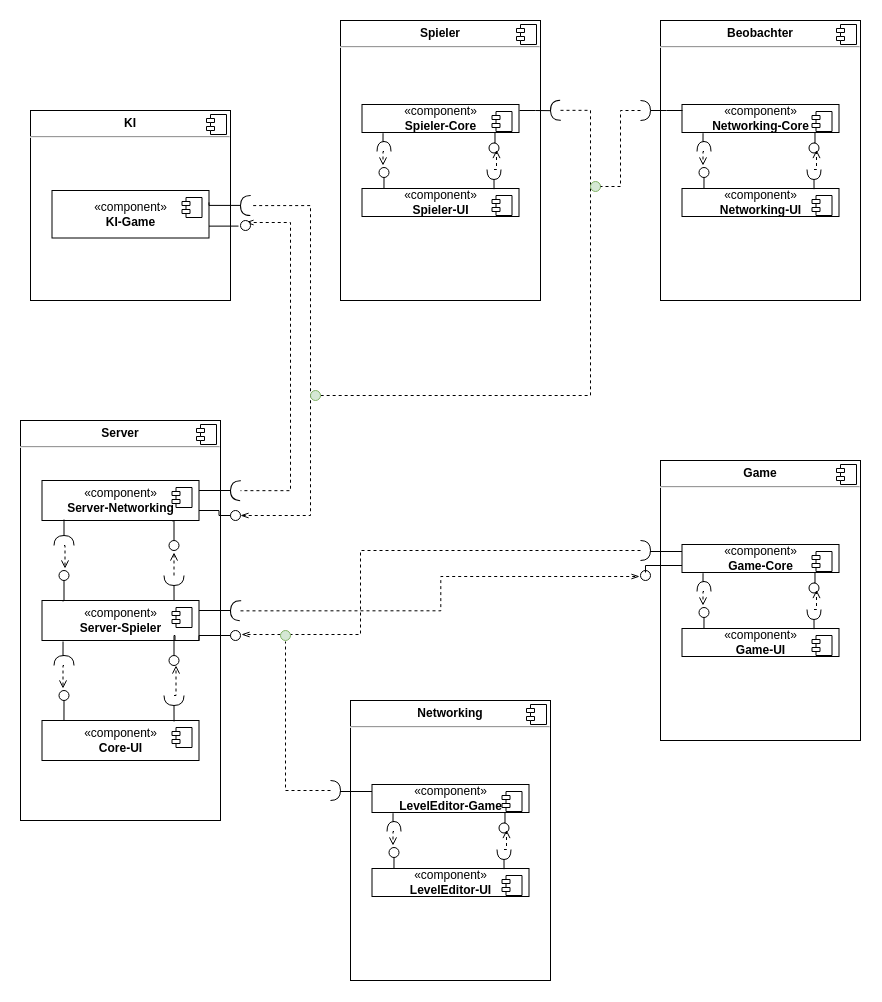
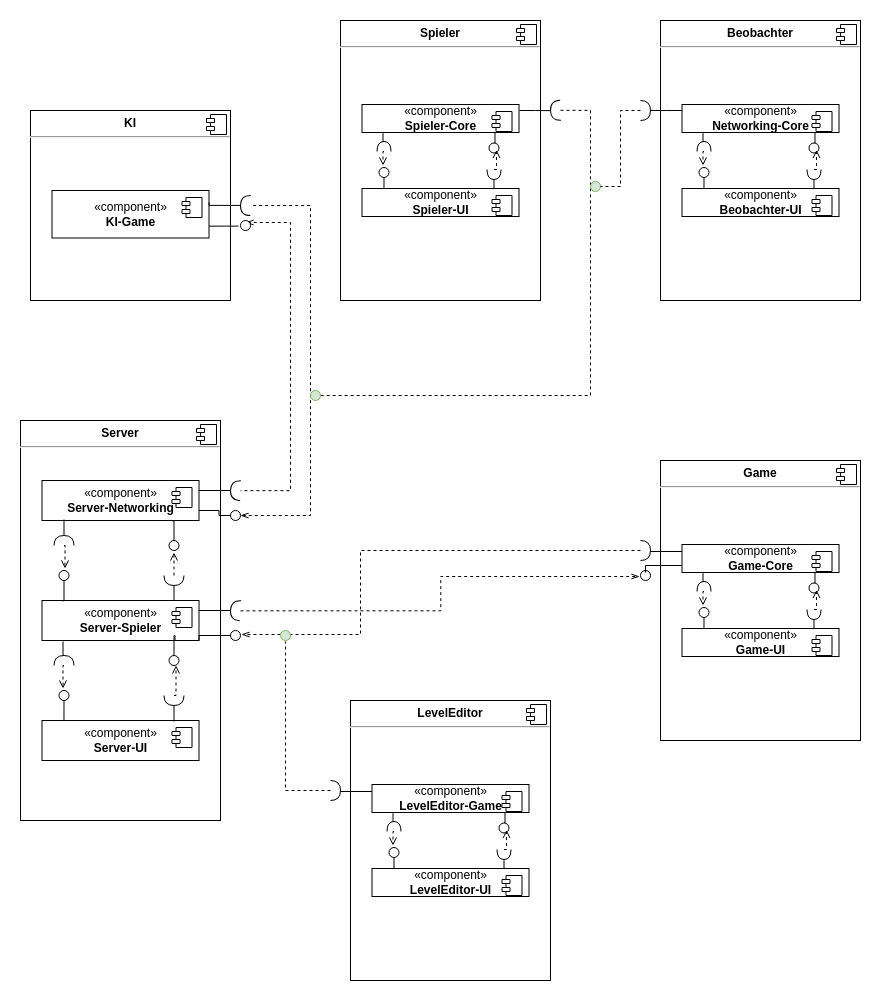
(761, 203) -> (761, 203)
(383, 701) -> (384, 701)
(121, 741) -> (121, 741)
